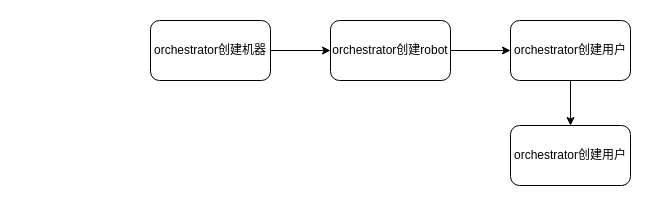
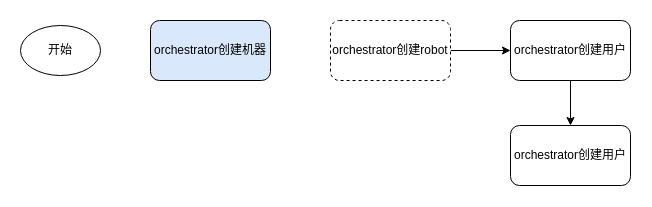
none -> (61, 51)
(211, 51) -> (211, 51)
(297, 51) -> none
(391, 51) -> (391, 51)
